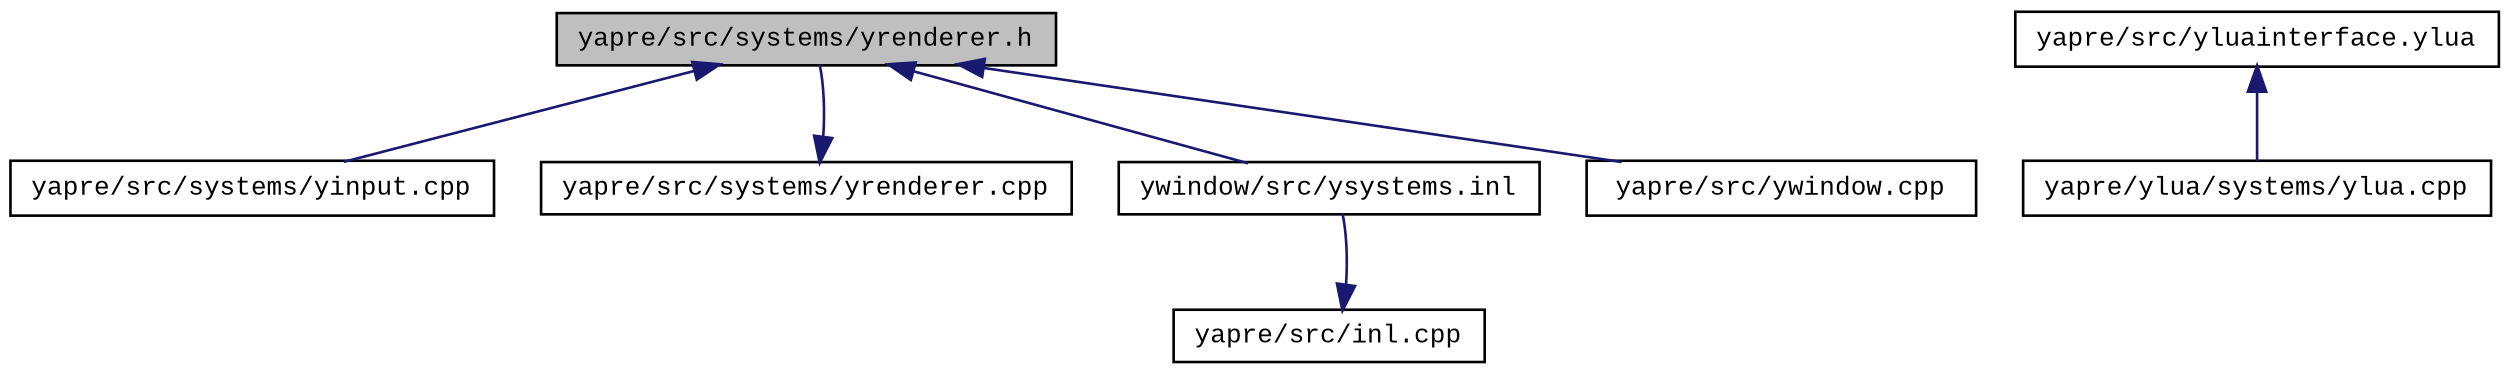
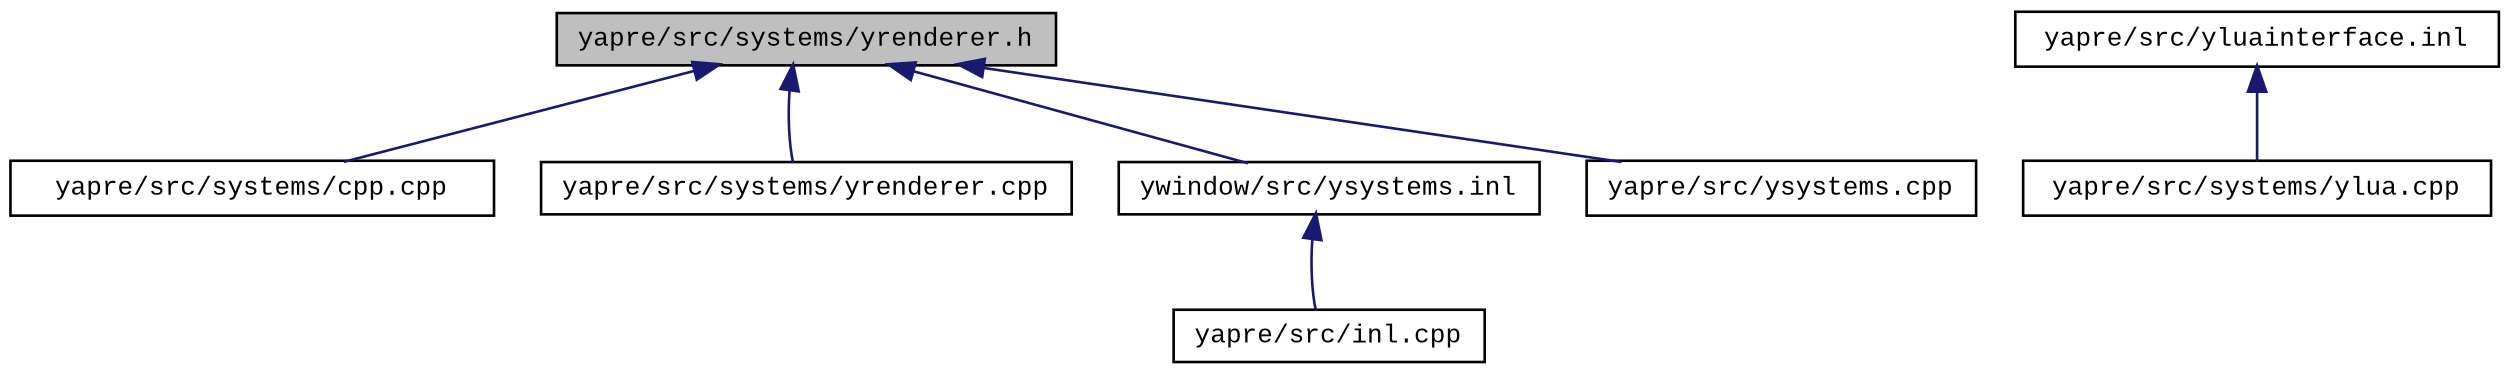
(2257, 39) -> (2257, 39)
(824, 100) -> (789, 127)
(252, 188) -> (252, 188)
(1781, 188) -> (1781, 188)
(2257, 188) -> (2257, 188)
(1347, 249) -> (1312, 275)
